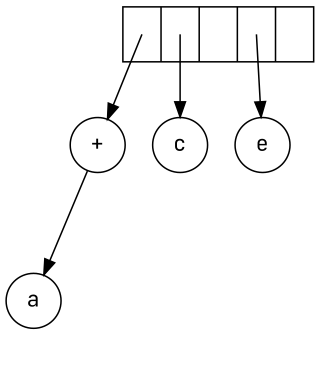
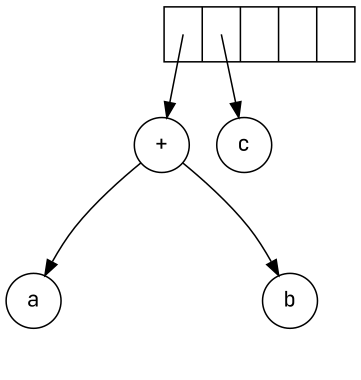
(263, 145) -> none
none -> (290, 301)
